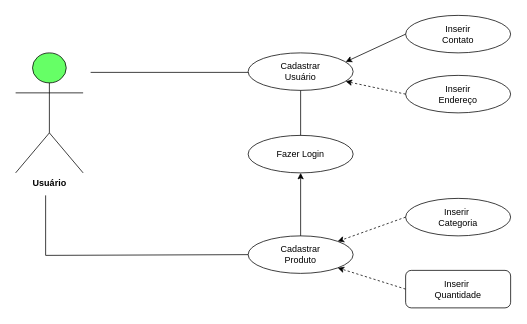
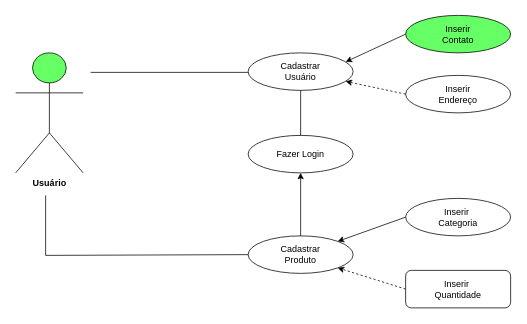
(458, 34) -> (458, 34)
(373, 229) -> (373, 229)
